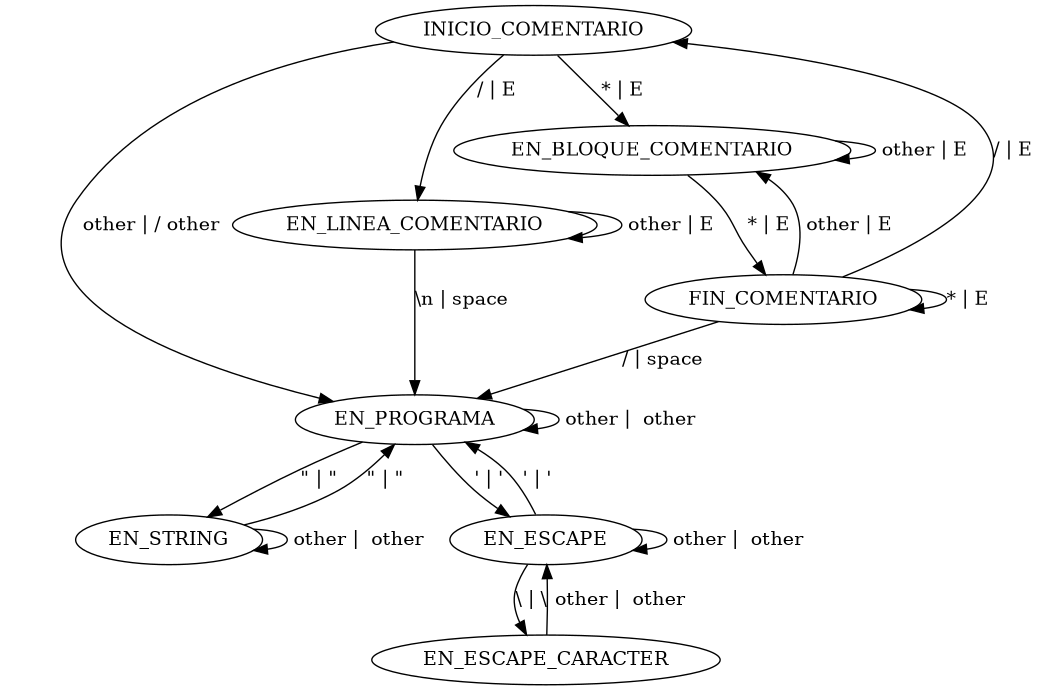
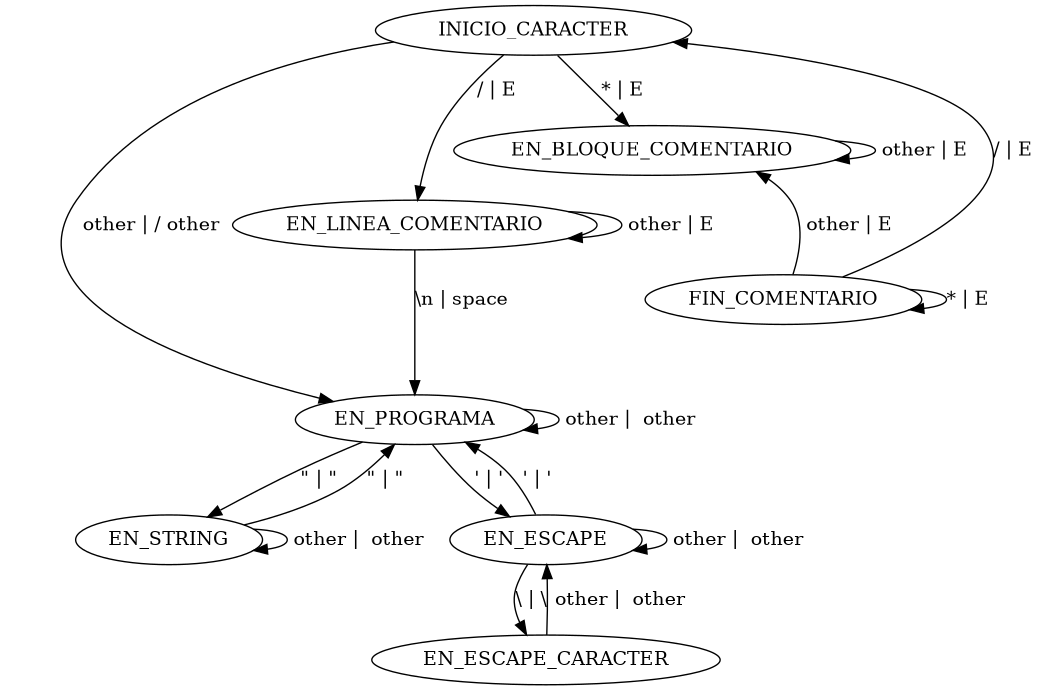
(534, 30) -> (534, 30)
(728, 215) -> none
(605, 358) -> none
